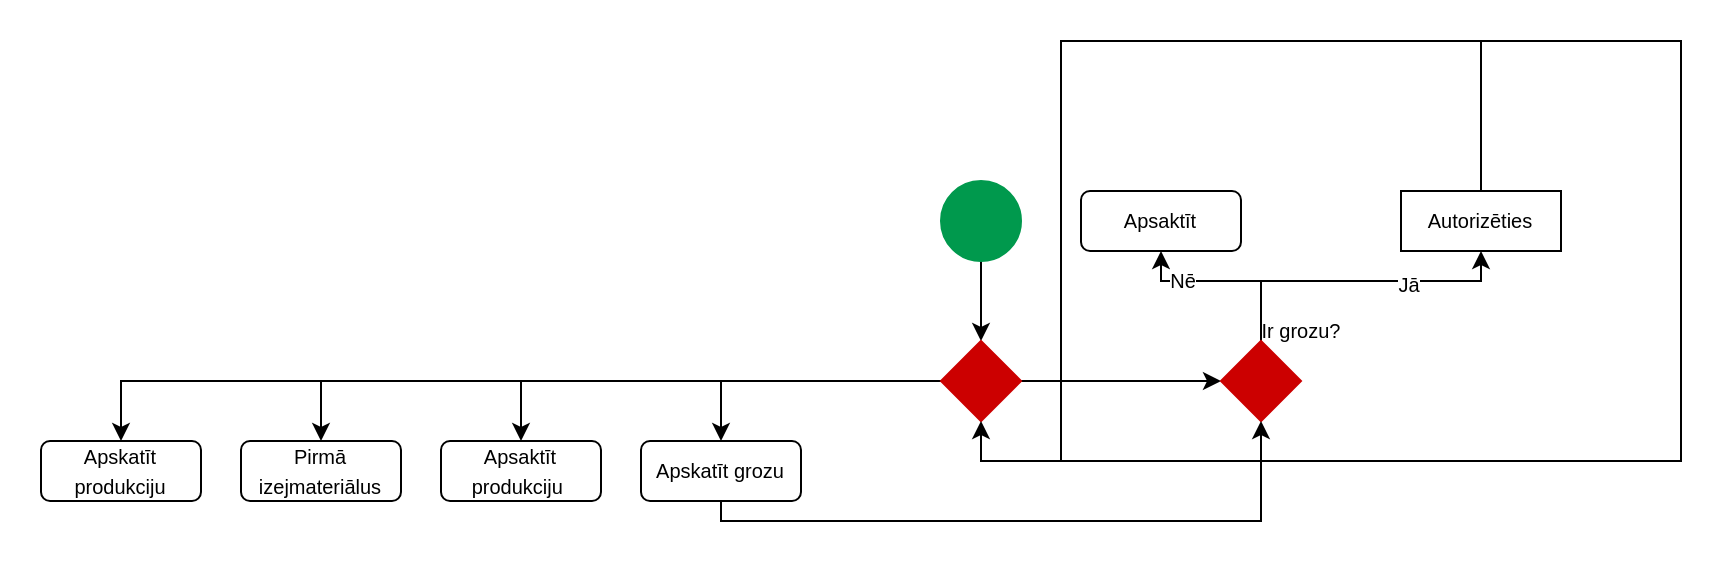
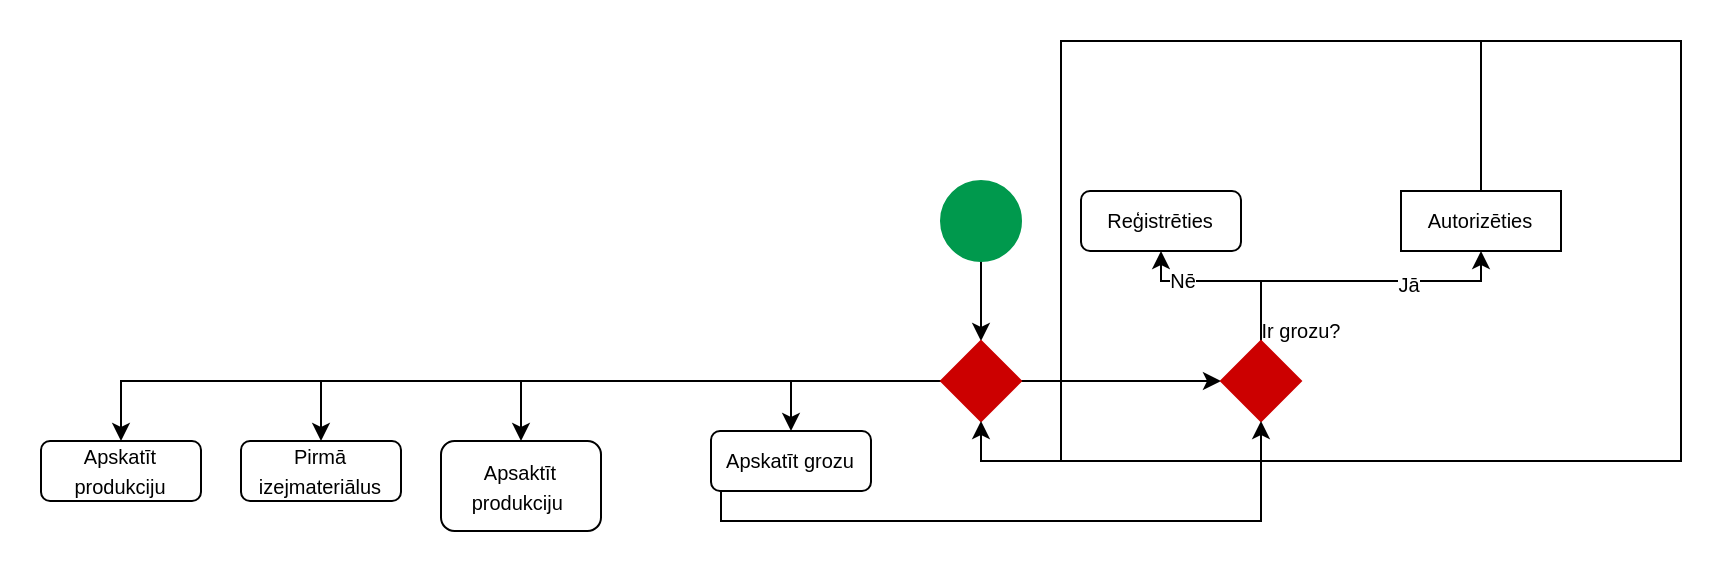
(1161, 221) -> (1161, 221)
(521, 471) -> (521, 486)
(721, 471) -> (791, 461)
